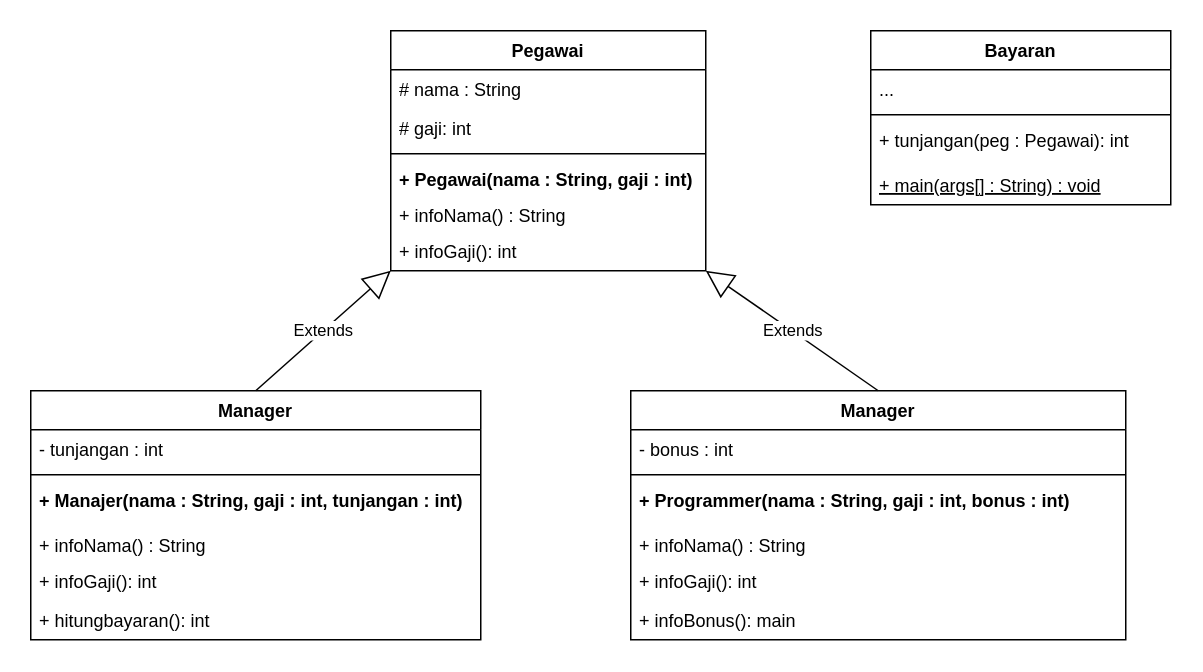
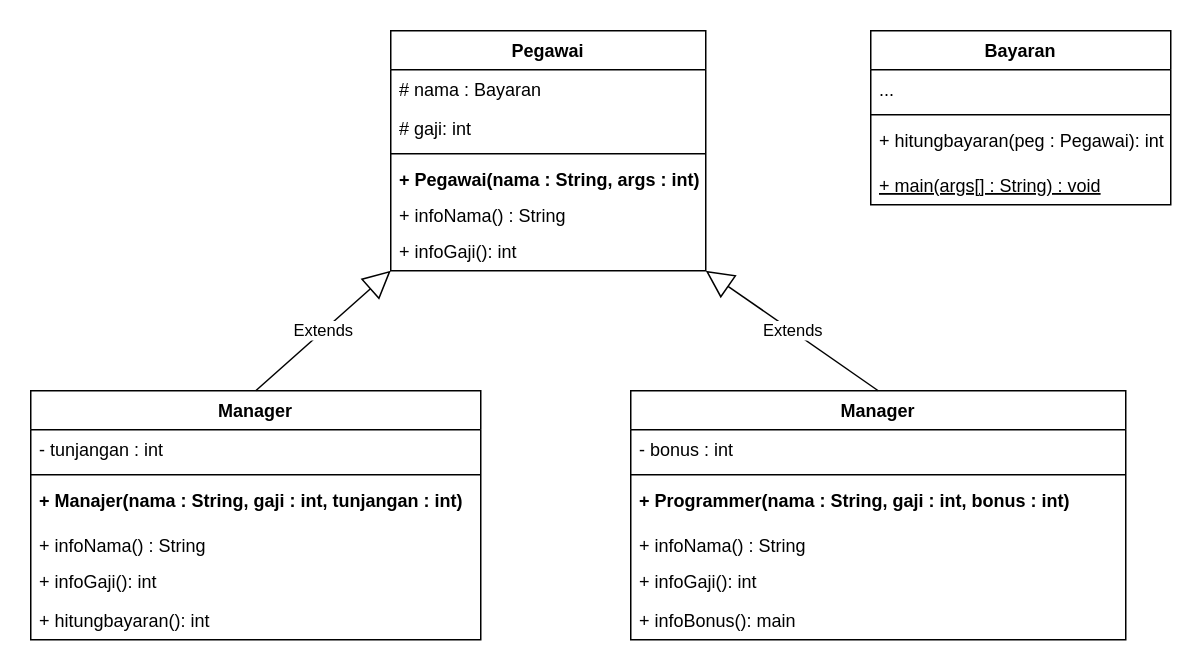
(463, 90) -> (470, 90)
(1017, 141) -> (1034, 141)
(550, 180) -> (552, 180)
